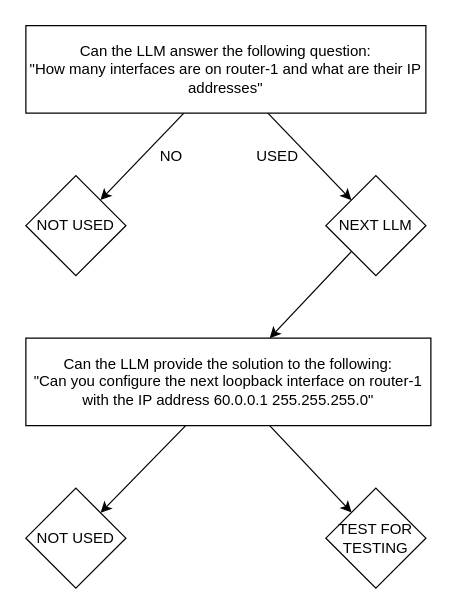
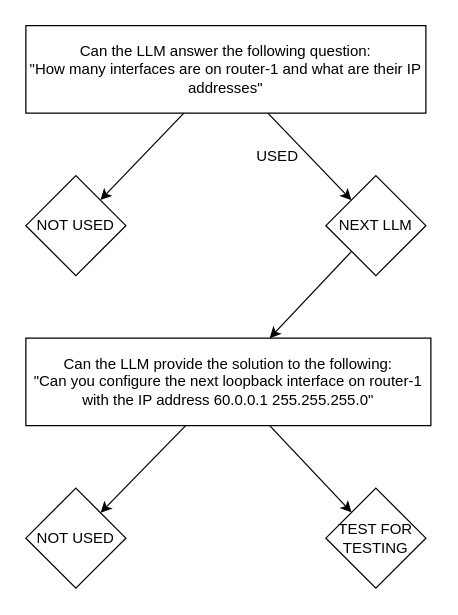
(171, 157) -> none
